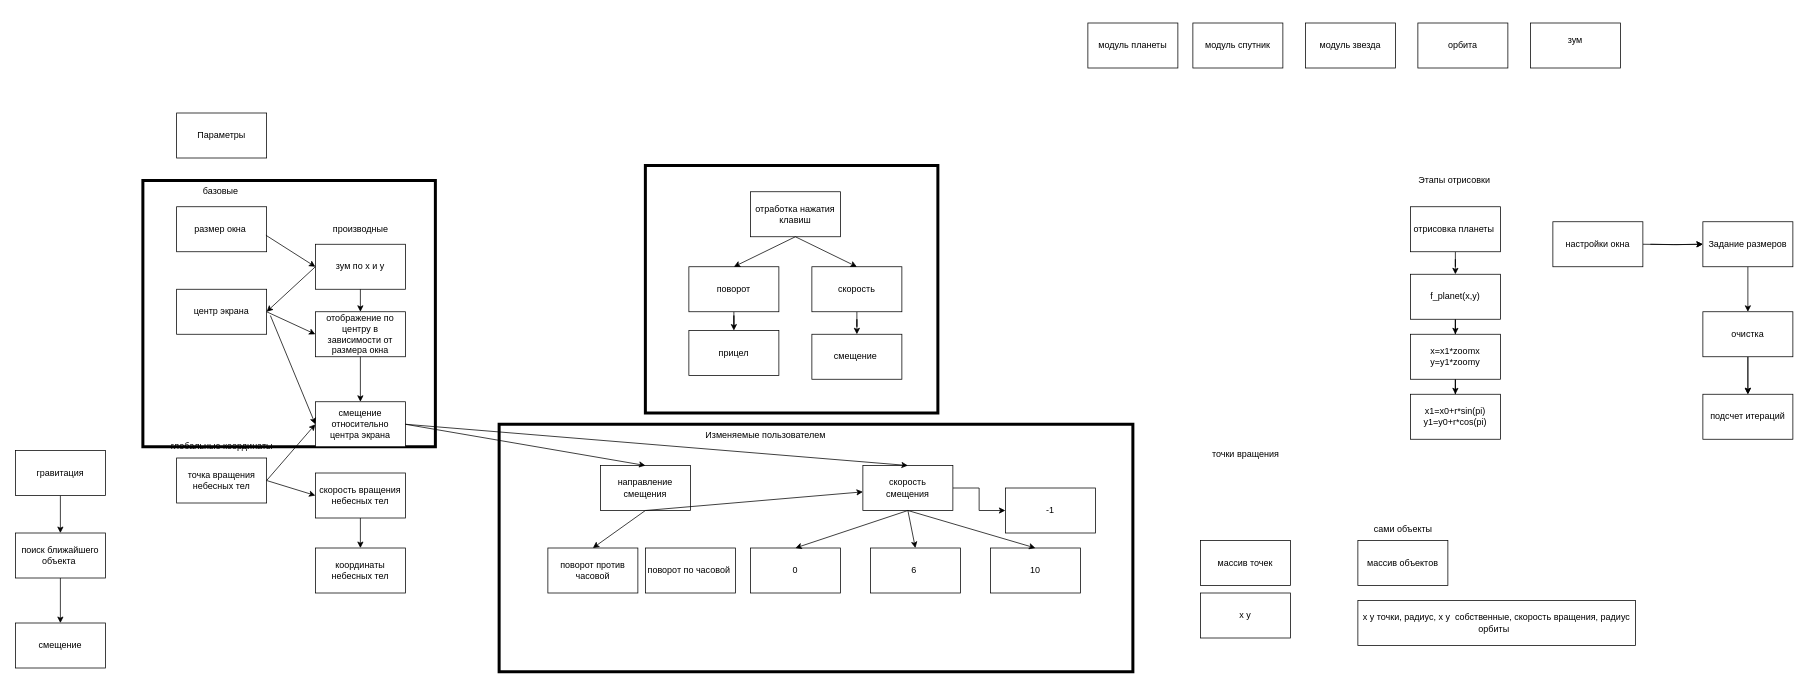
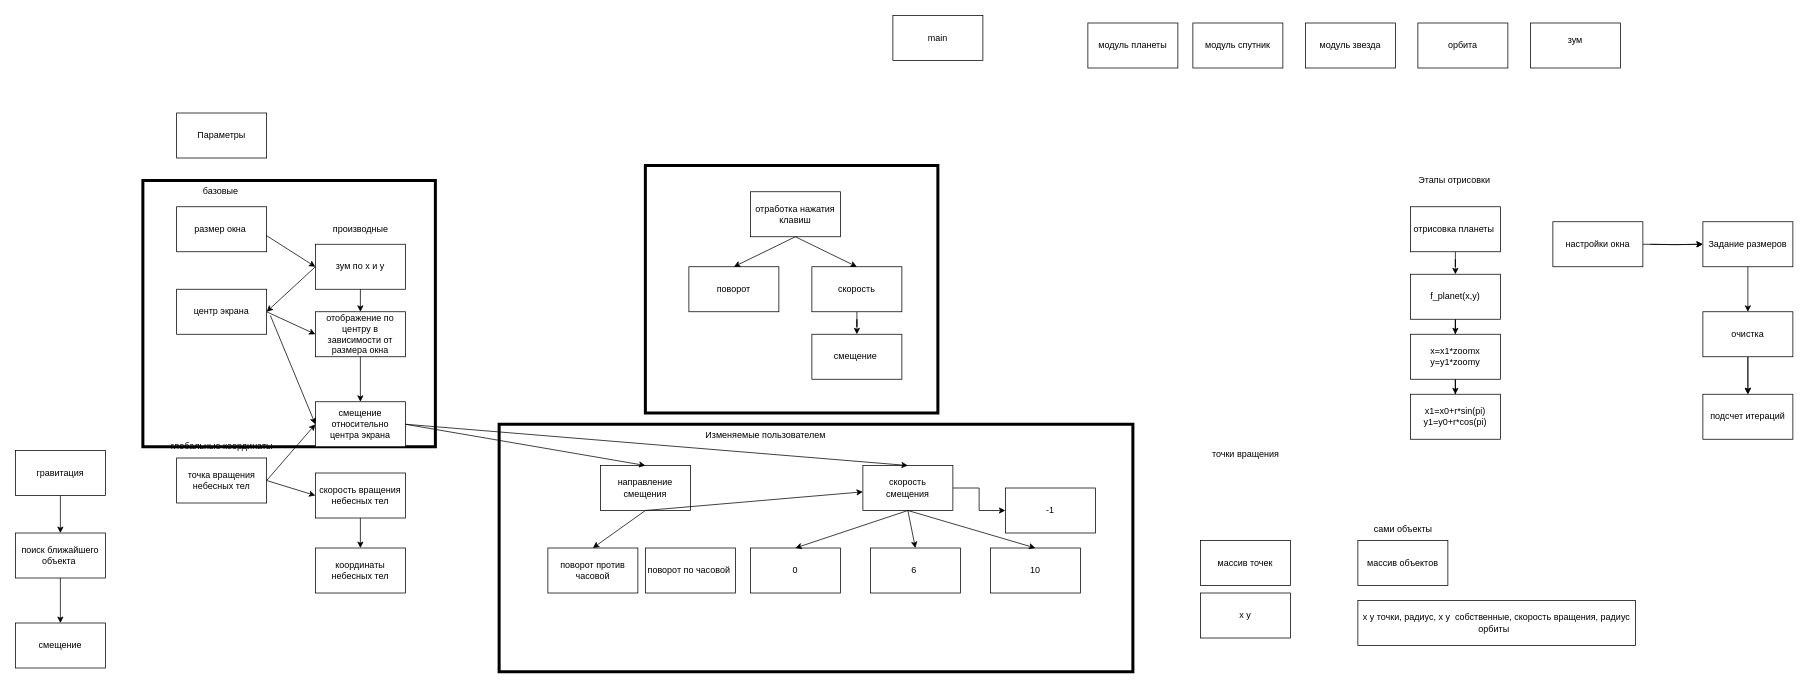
none -> (938, 38)
(734, 324) -> none
(734, 353) -> none
